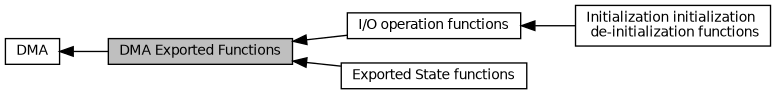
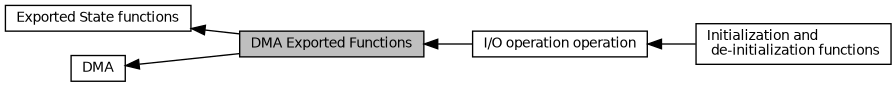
(434, 26) -> (560, 44)
(673, 26) -> (794, 44)
(324, 64) -> (222, 32)
